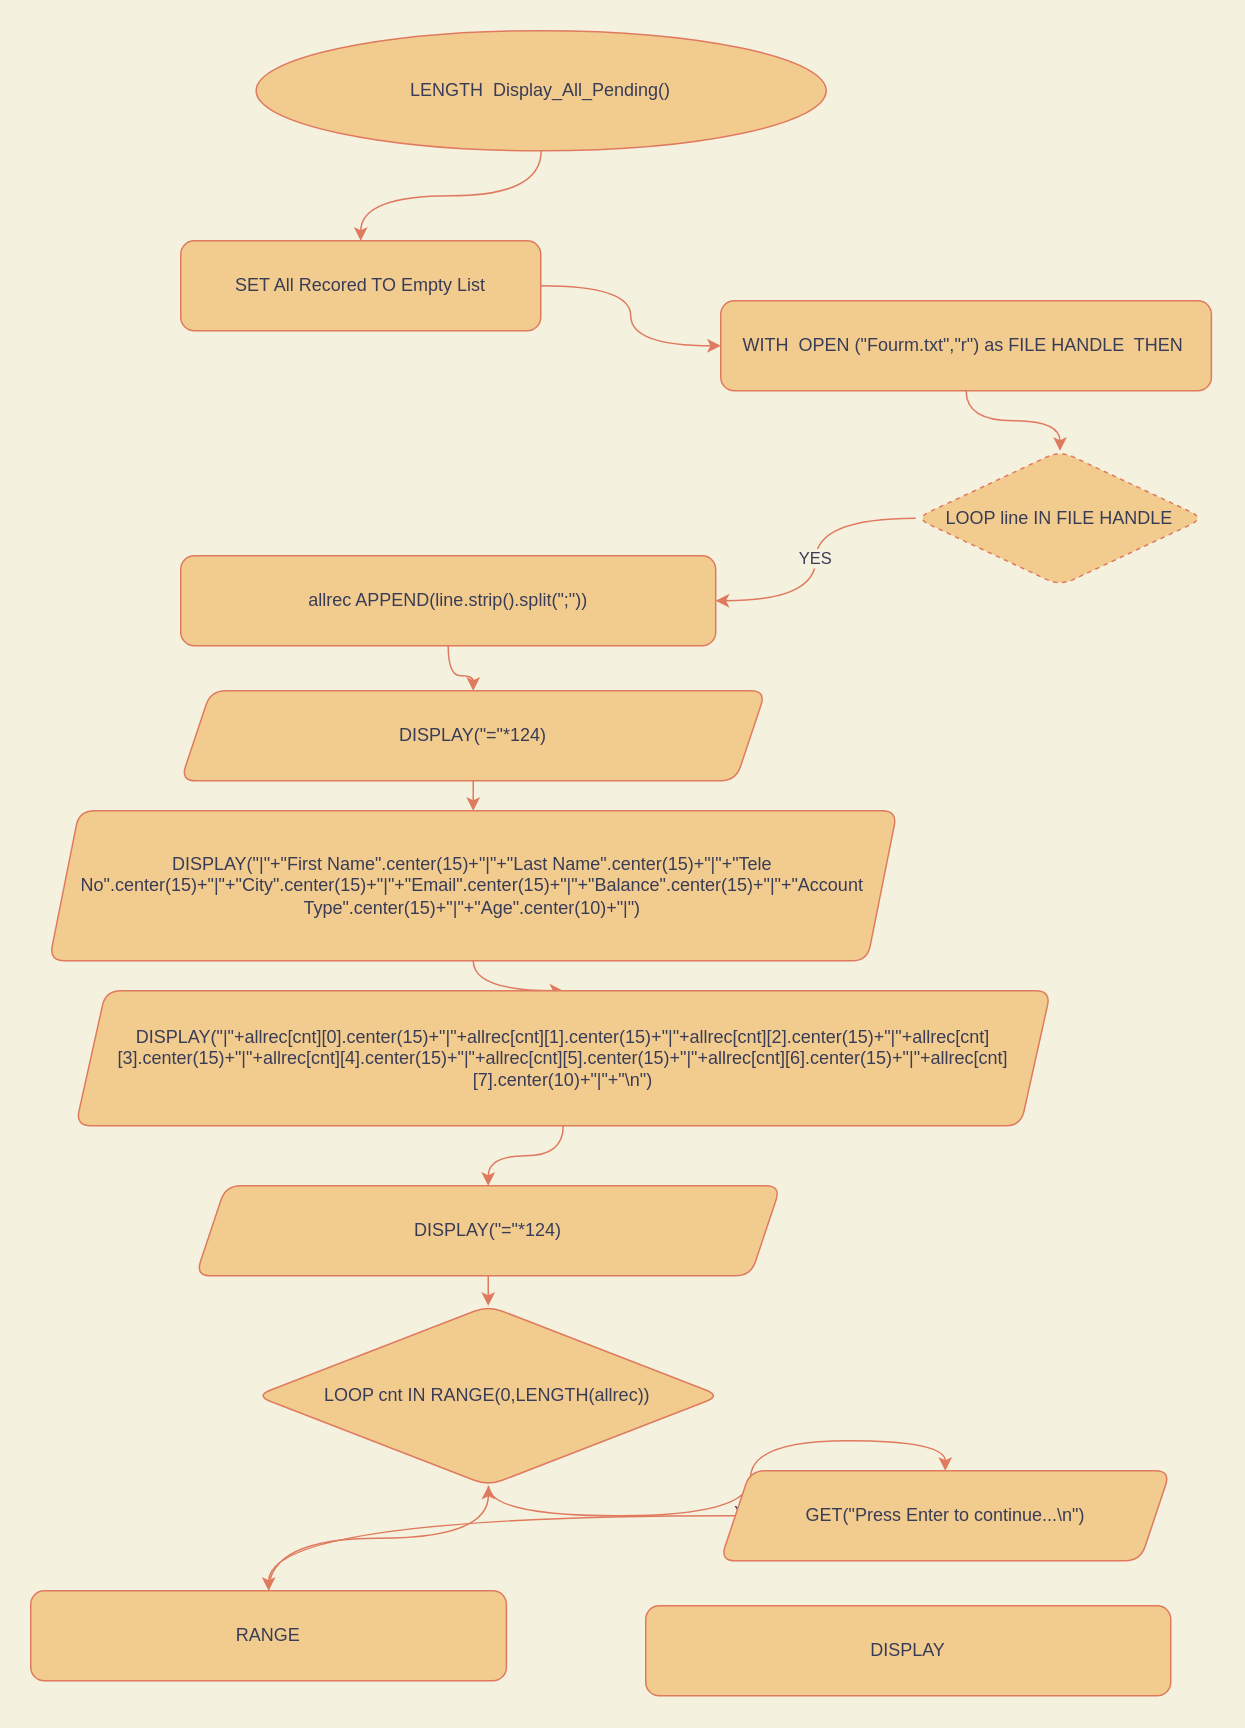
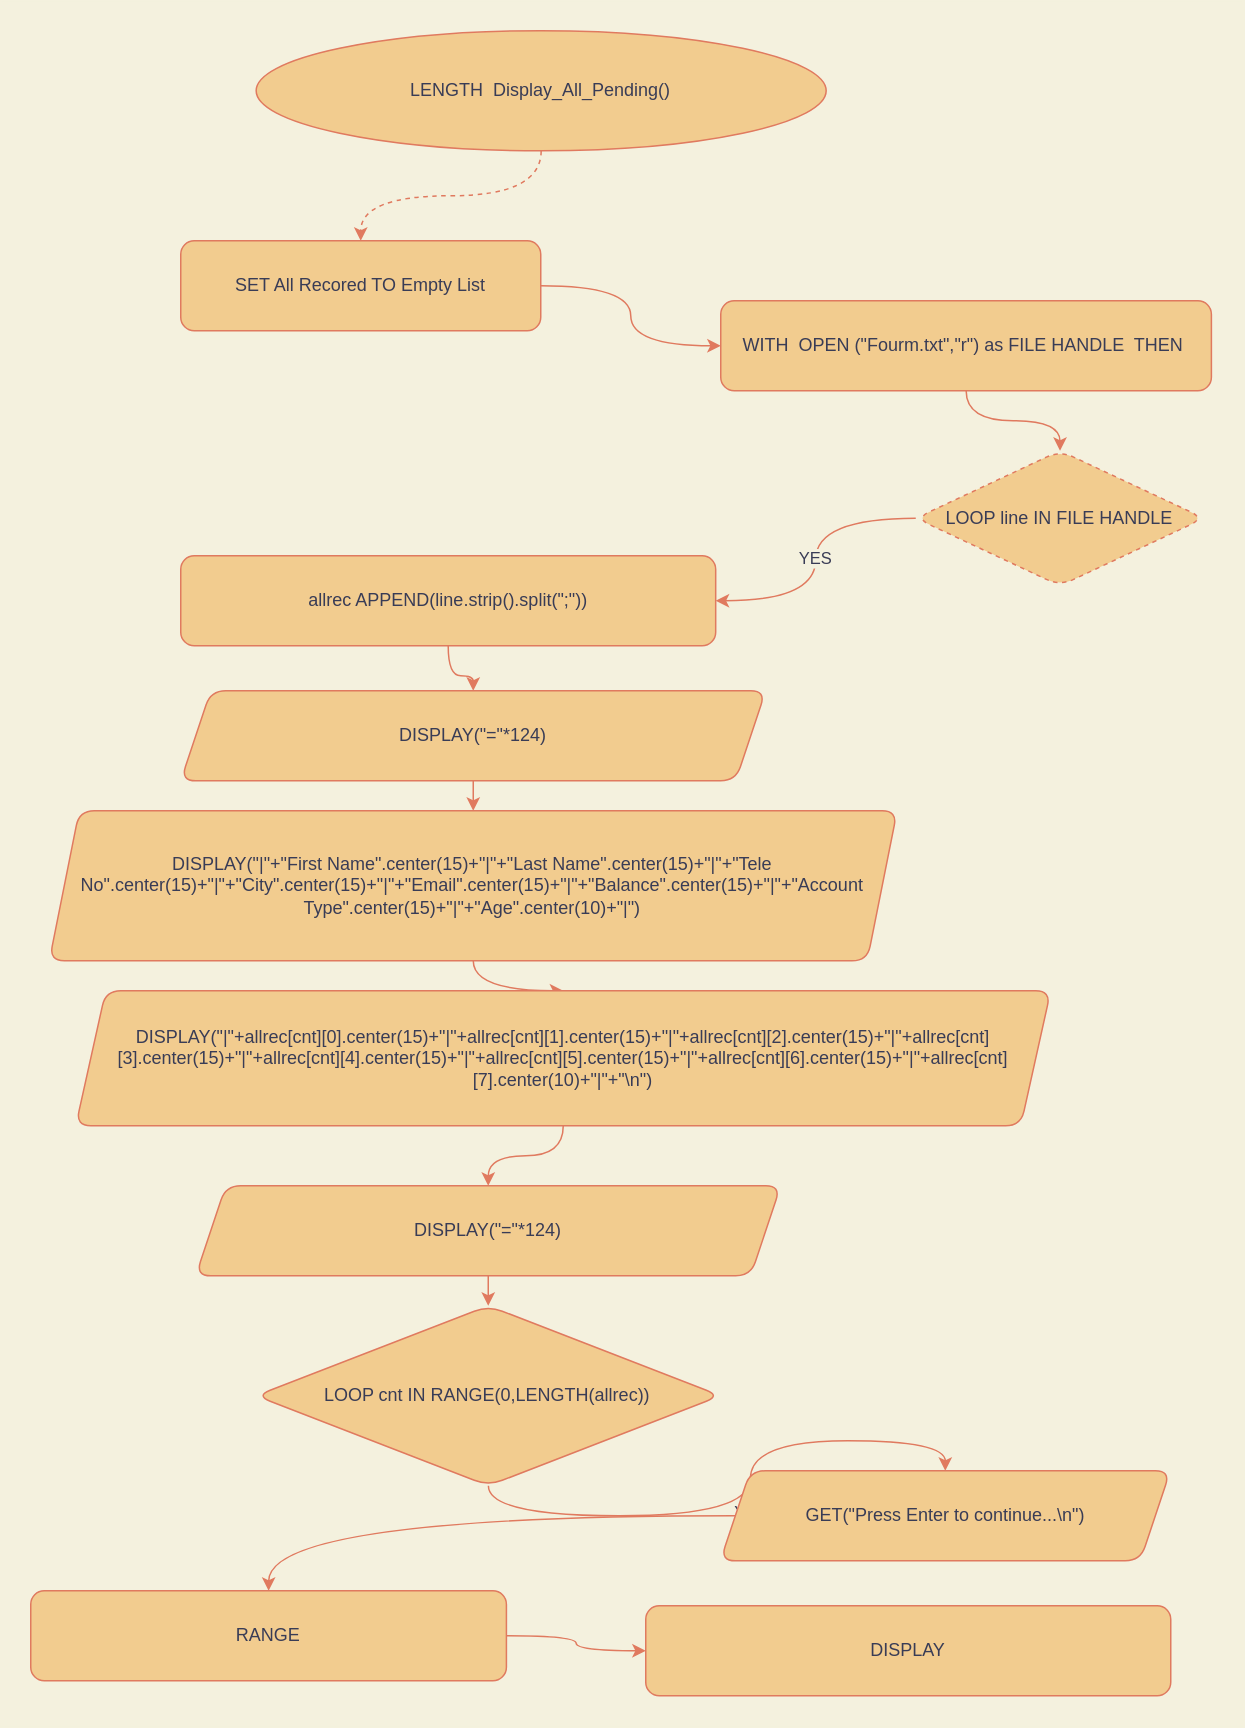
(455, 196) -> (455, 196)
(406, 1537) -> (572, 1640)
